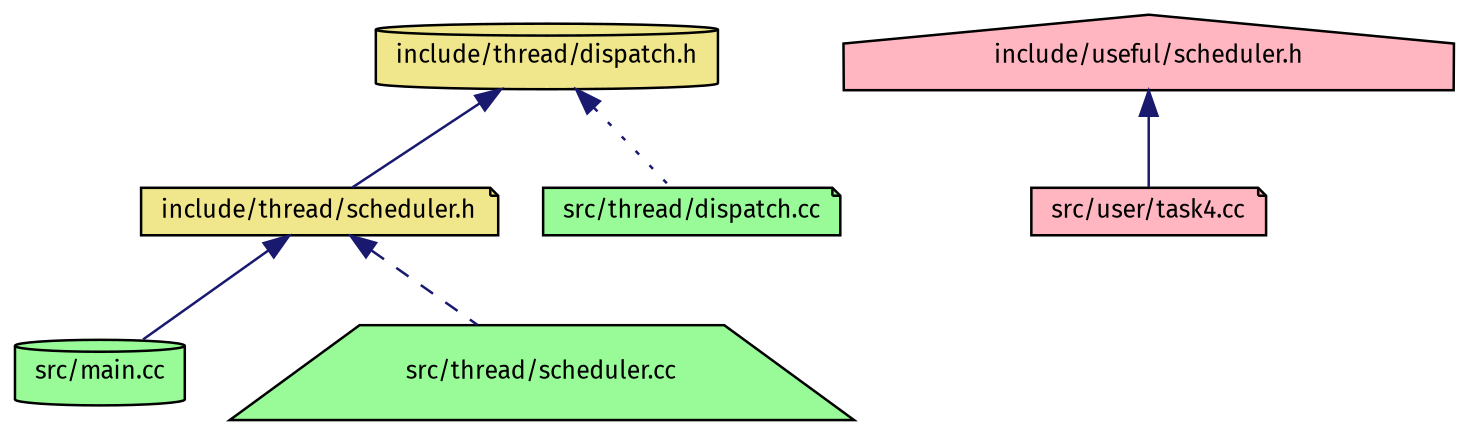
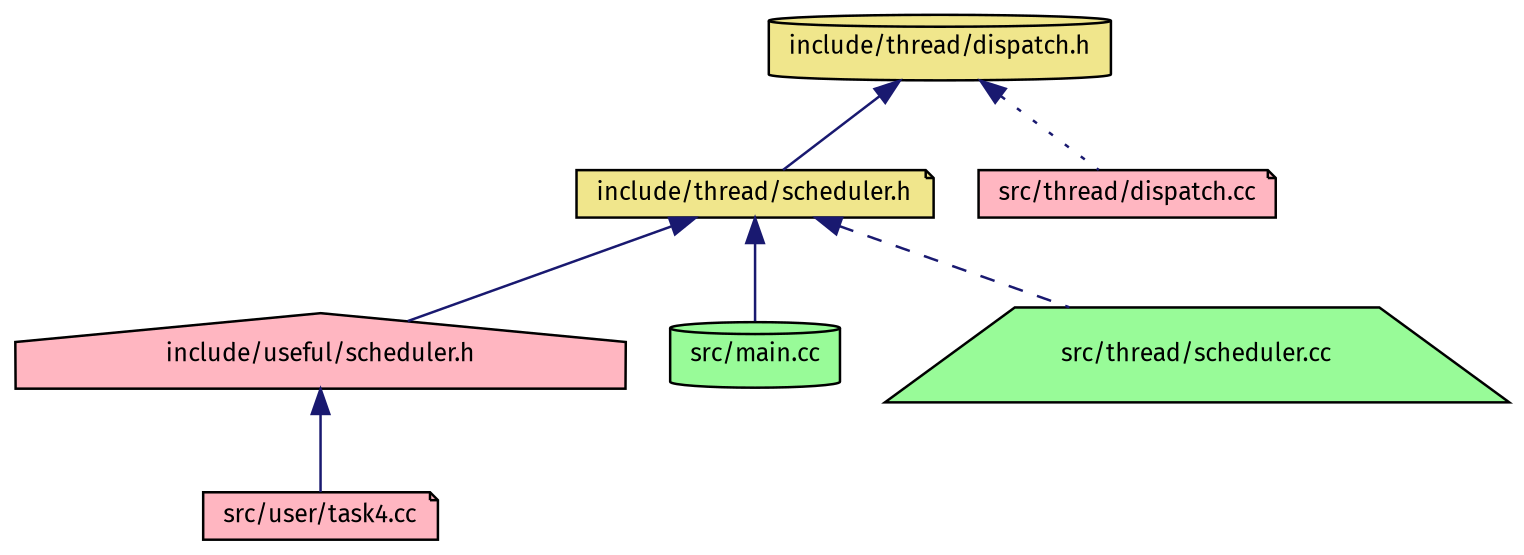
(692, 212) -> (1127, 194)
none -> (540, 274)
